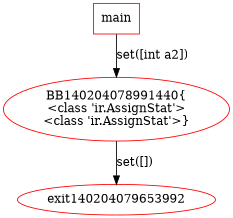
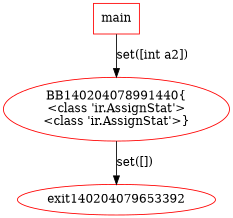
(116, 200) -> (116, 200)
